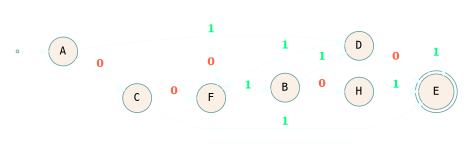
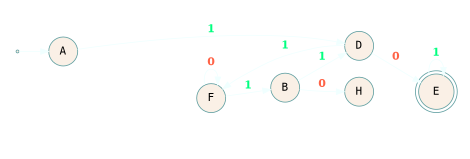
(392, 92) -> none
(137, 98) -> none
